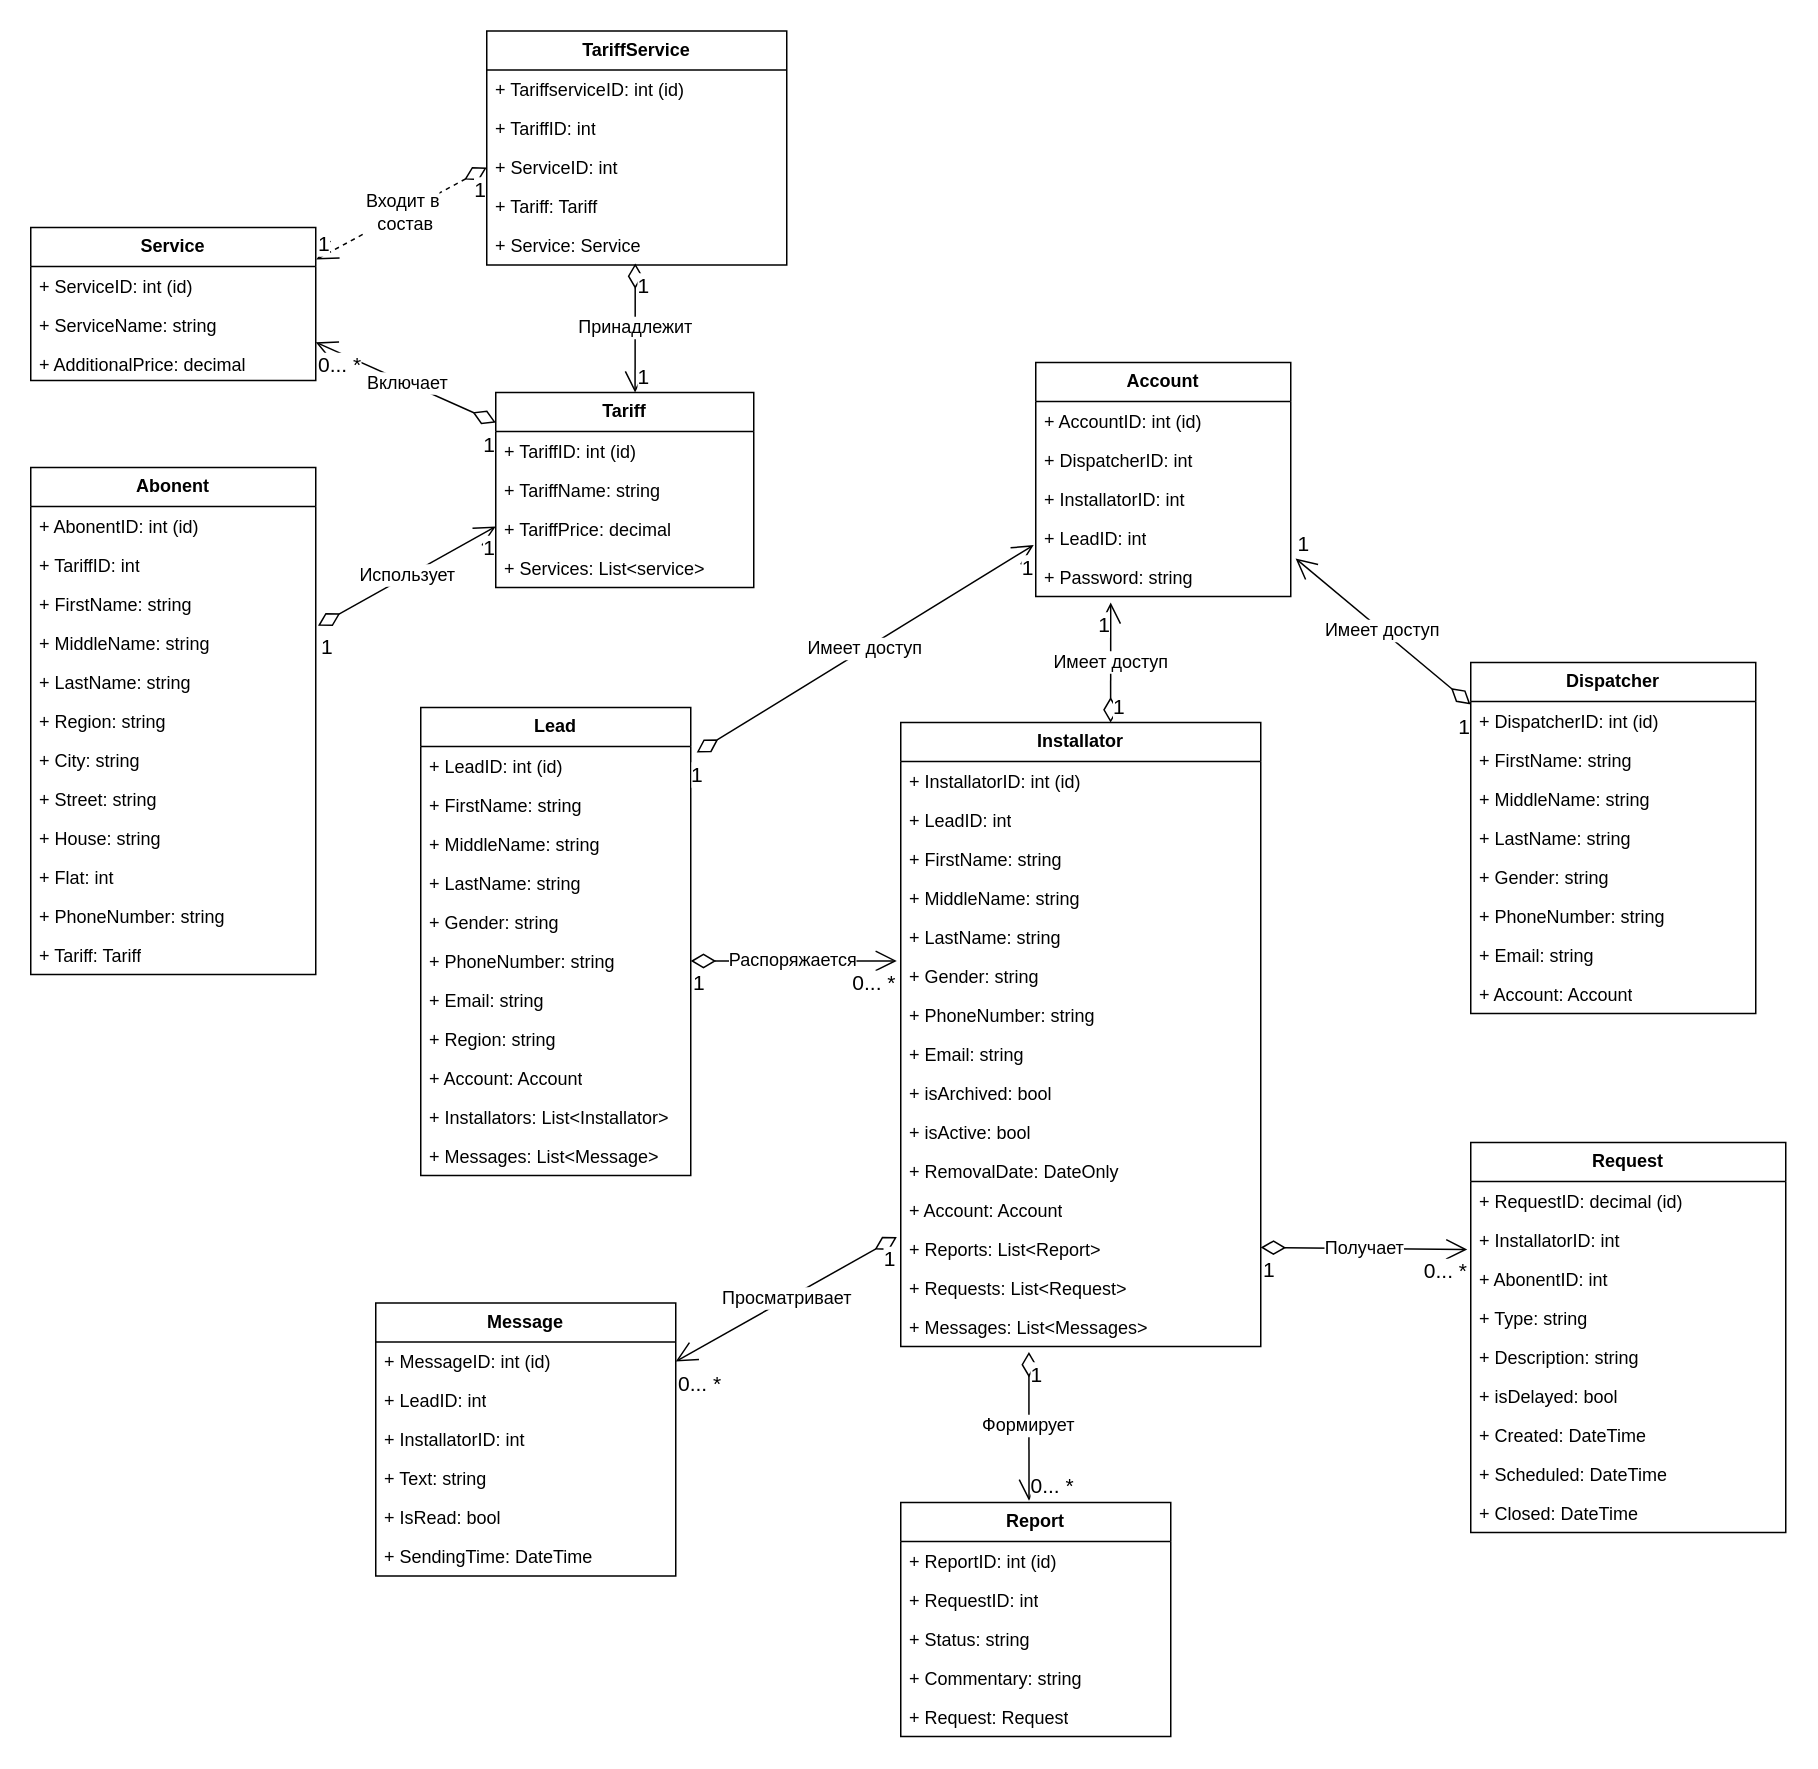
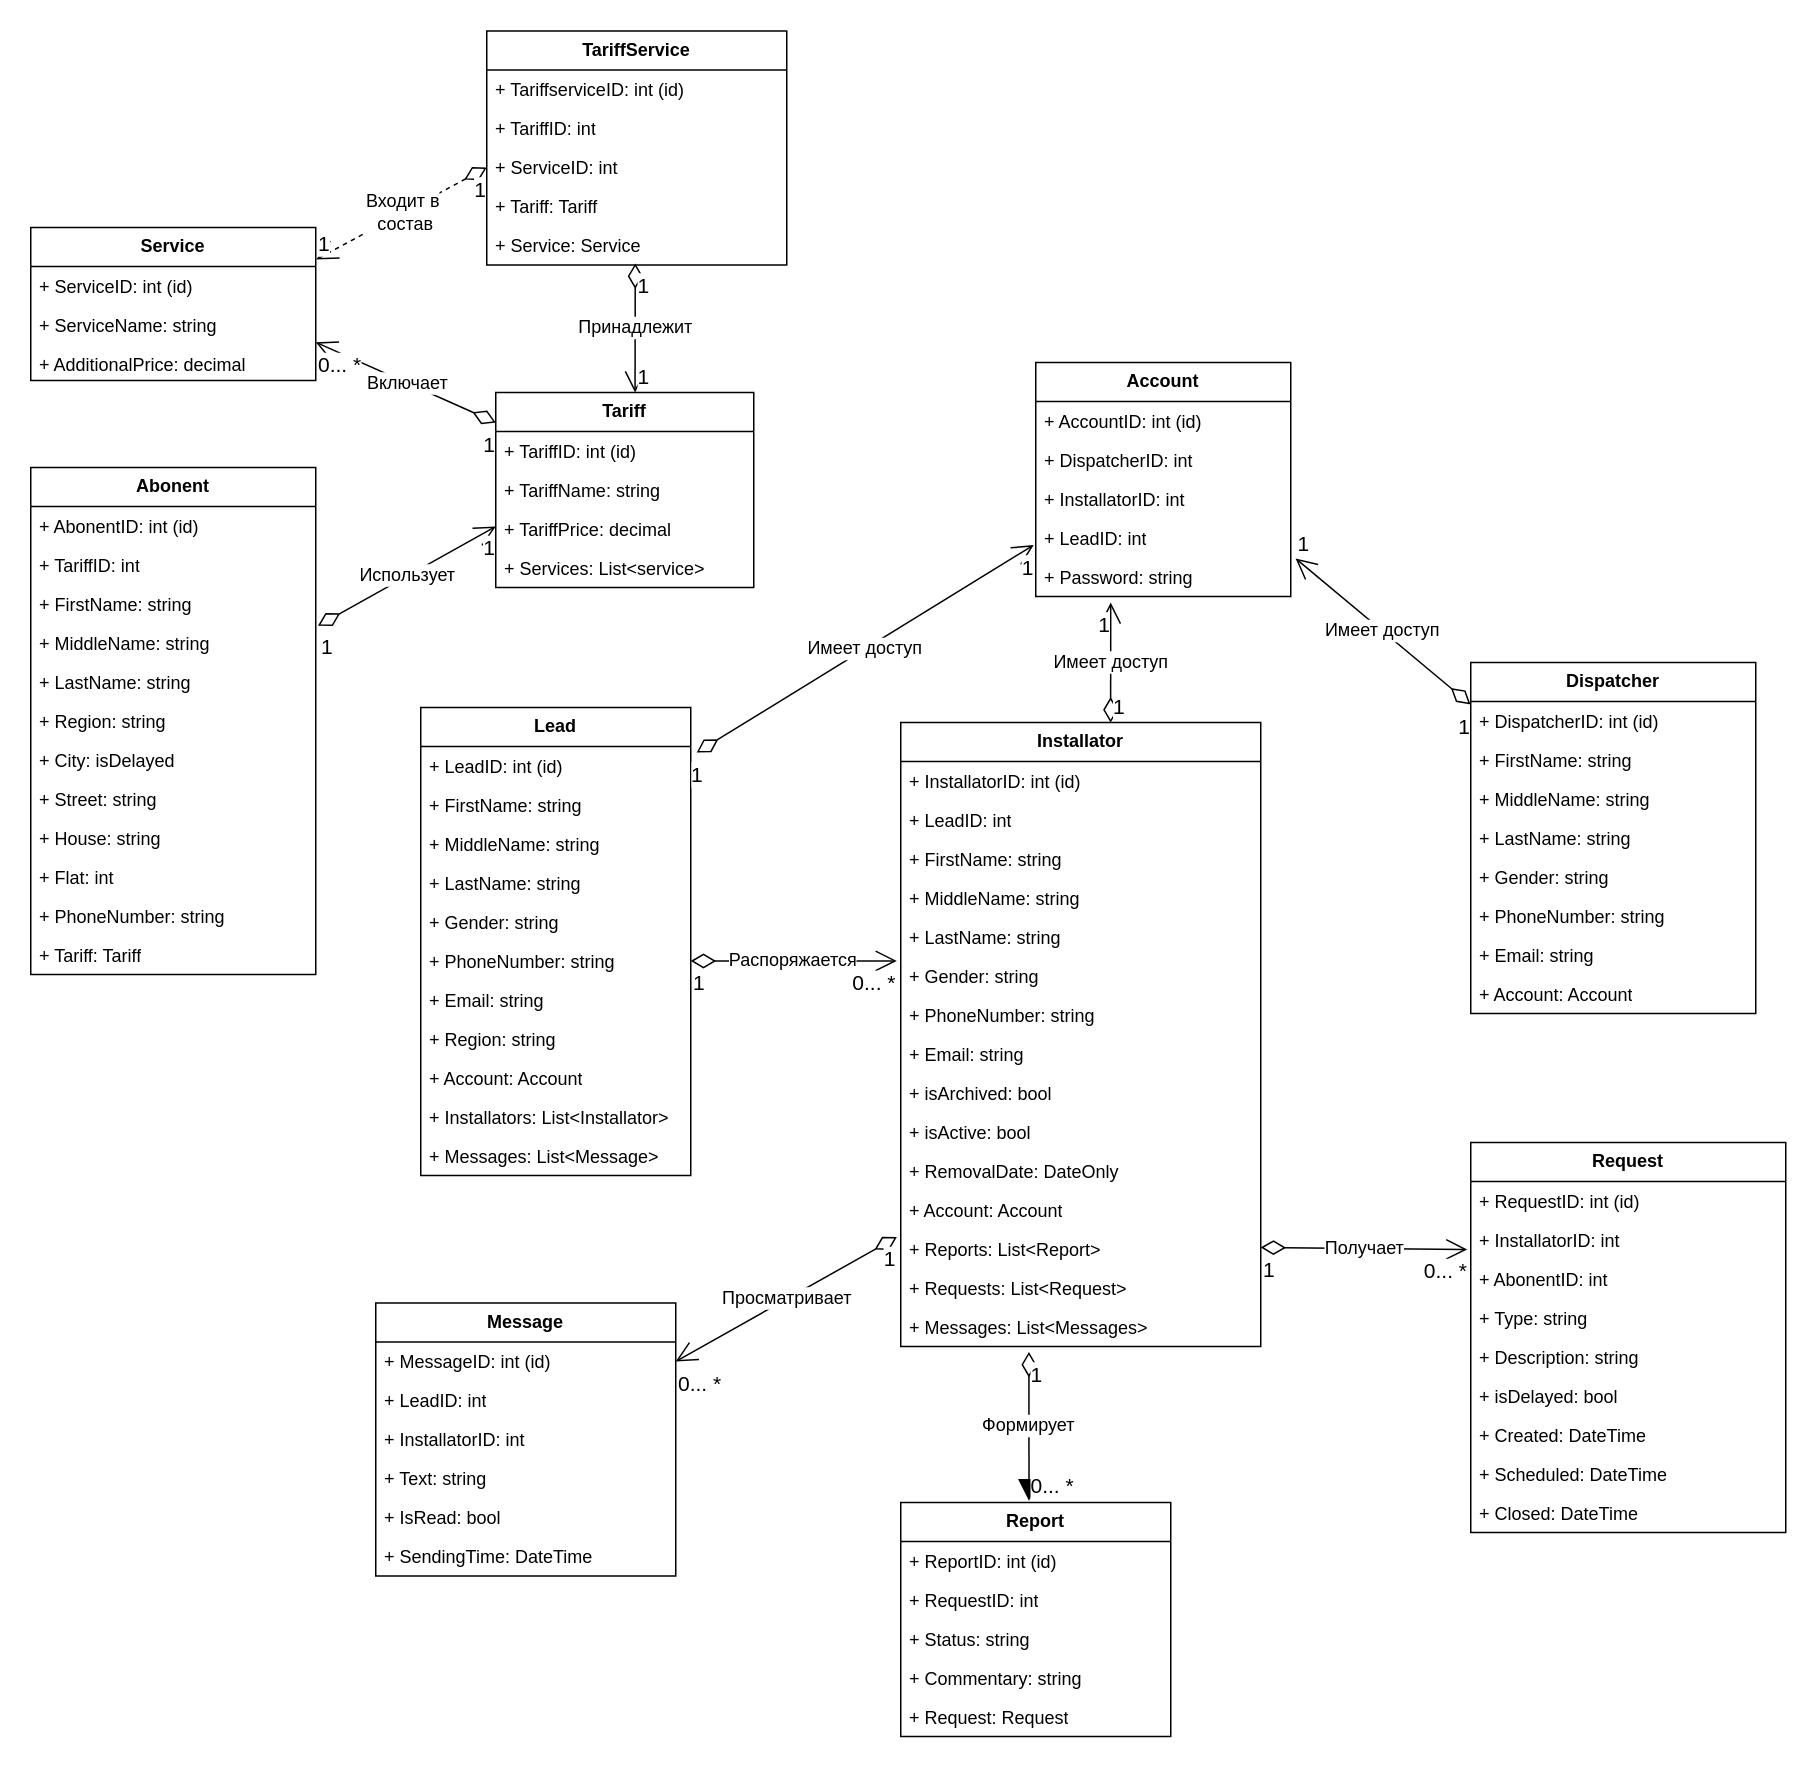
(99, 762) -> (111, 762)
(1589, 1203) -> (1572, 1203)
(1029, 1486) -> (1029, 1478)
